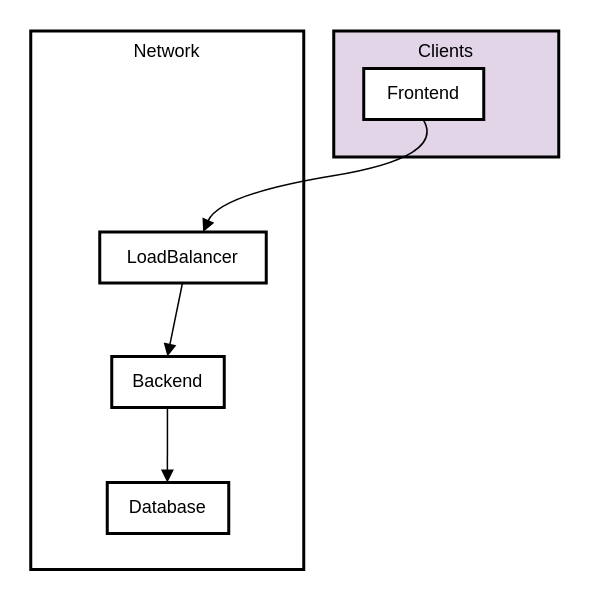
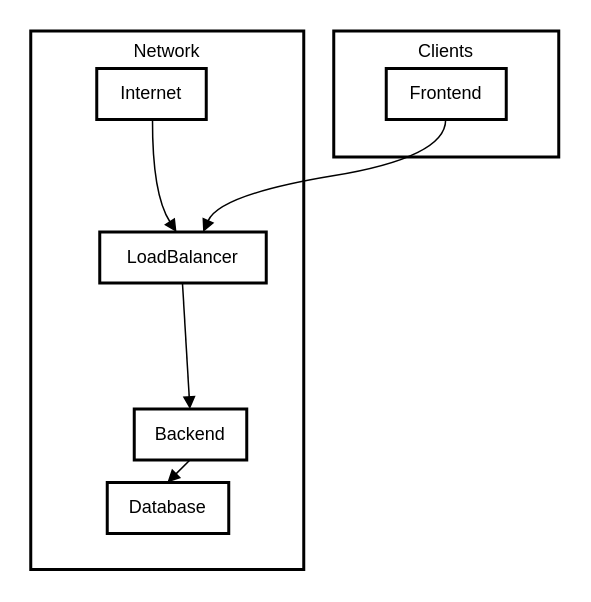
(446, 52) -> (446, 52)
none -> (152, 94)
(424, 94) -> (446, 94)
none -> (155, 171)
(168, 382) -> (191, 434)
